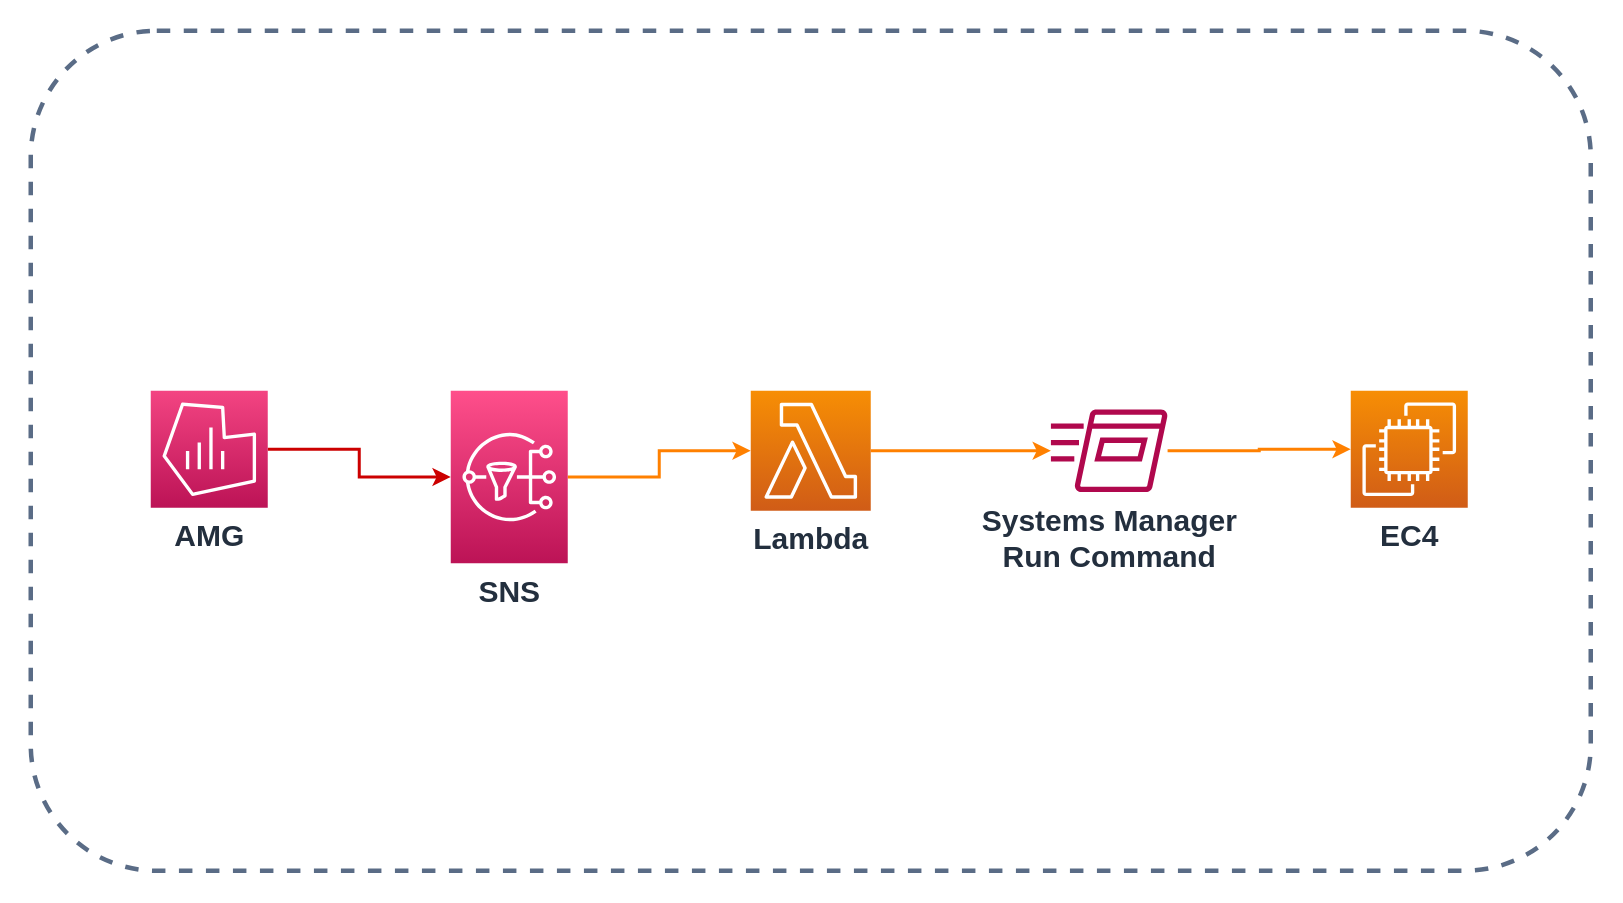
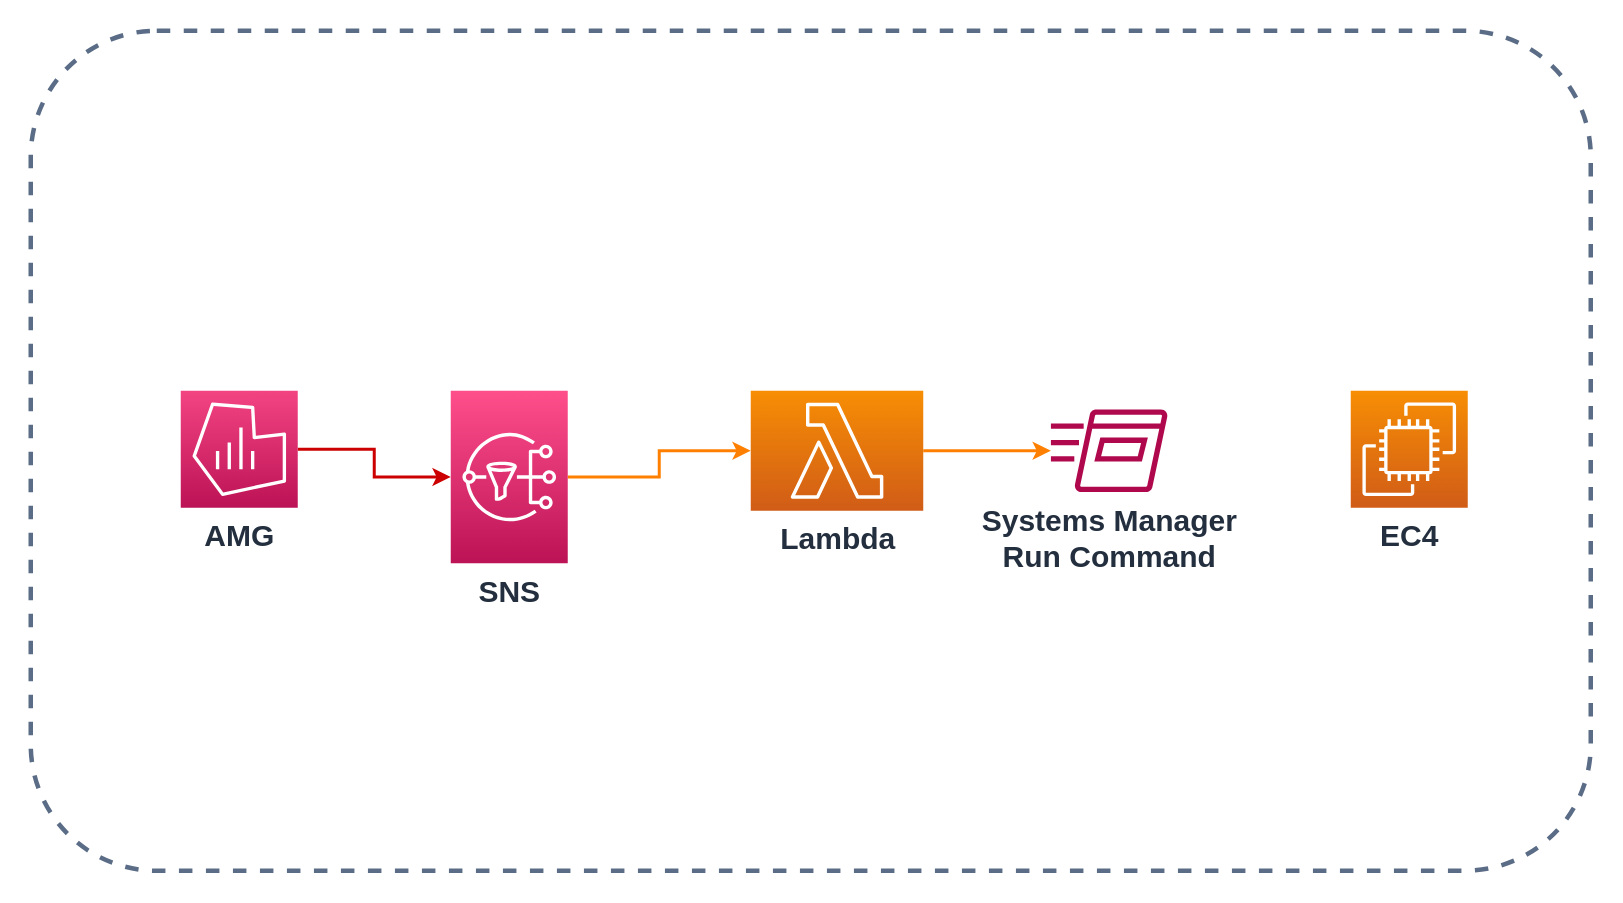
(209, 449) -> (239, 449)
(811, 451) -> (837, 451)
(1253, 451) -> none
